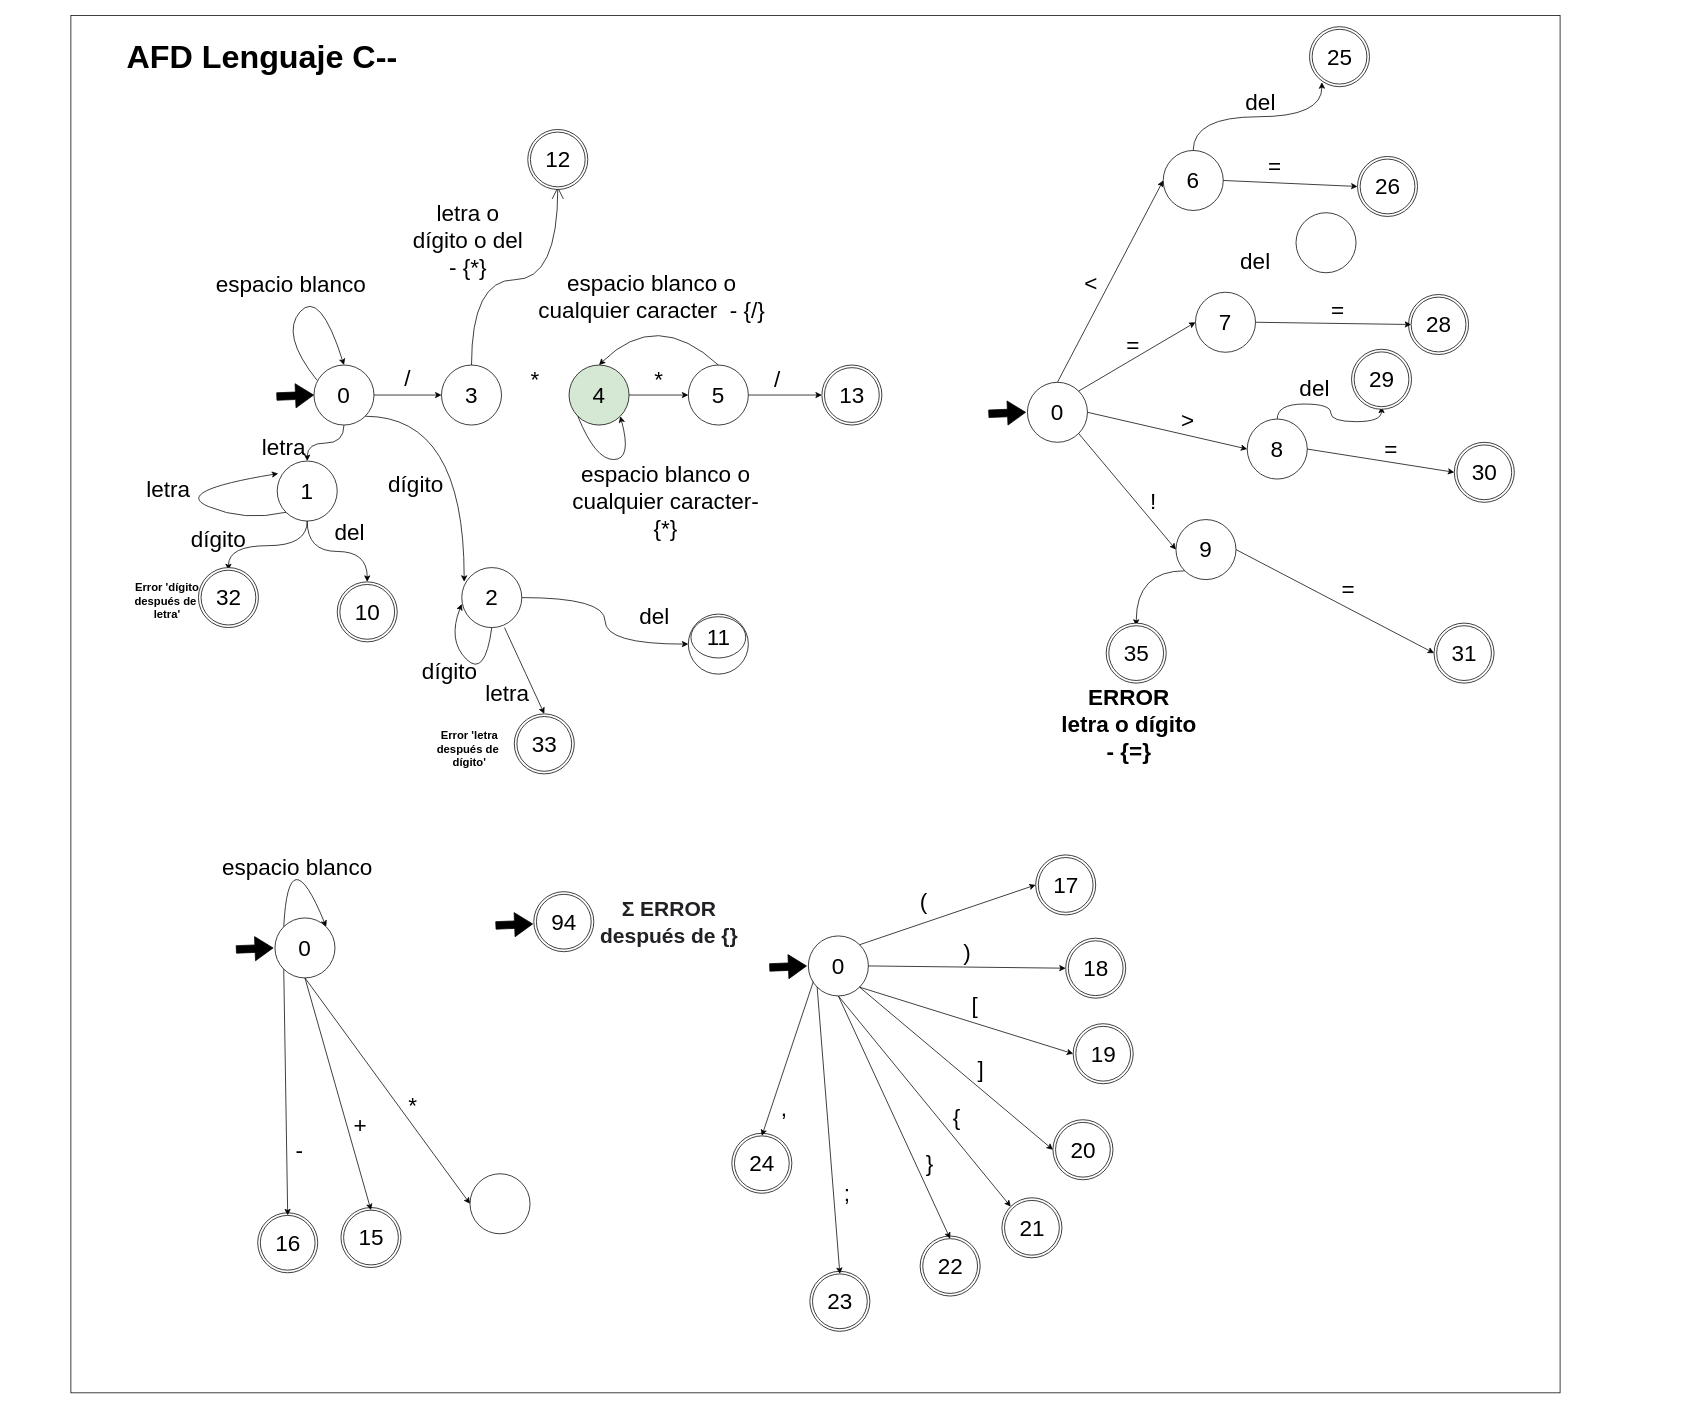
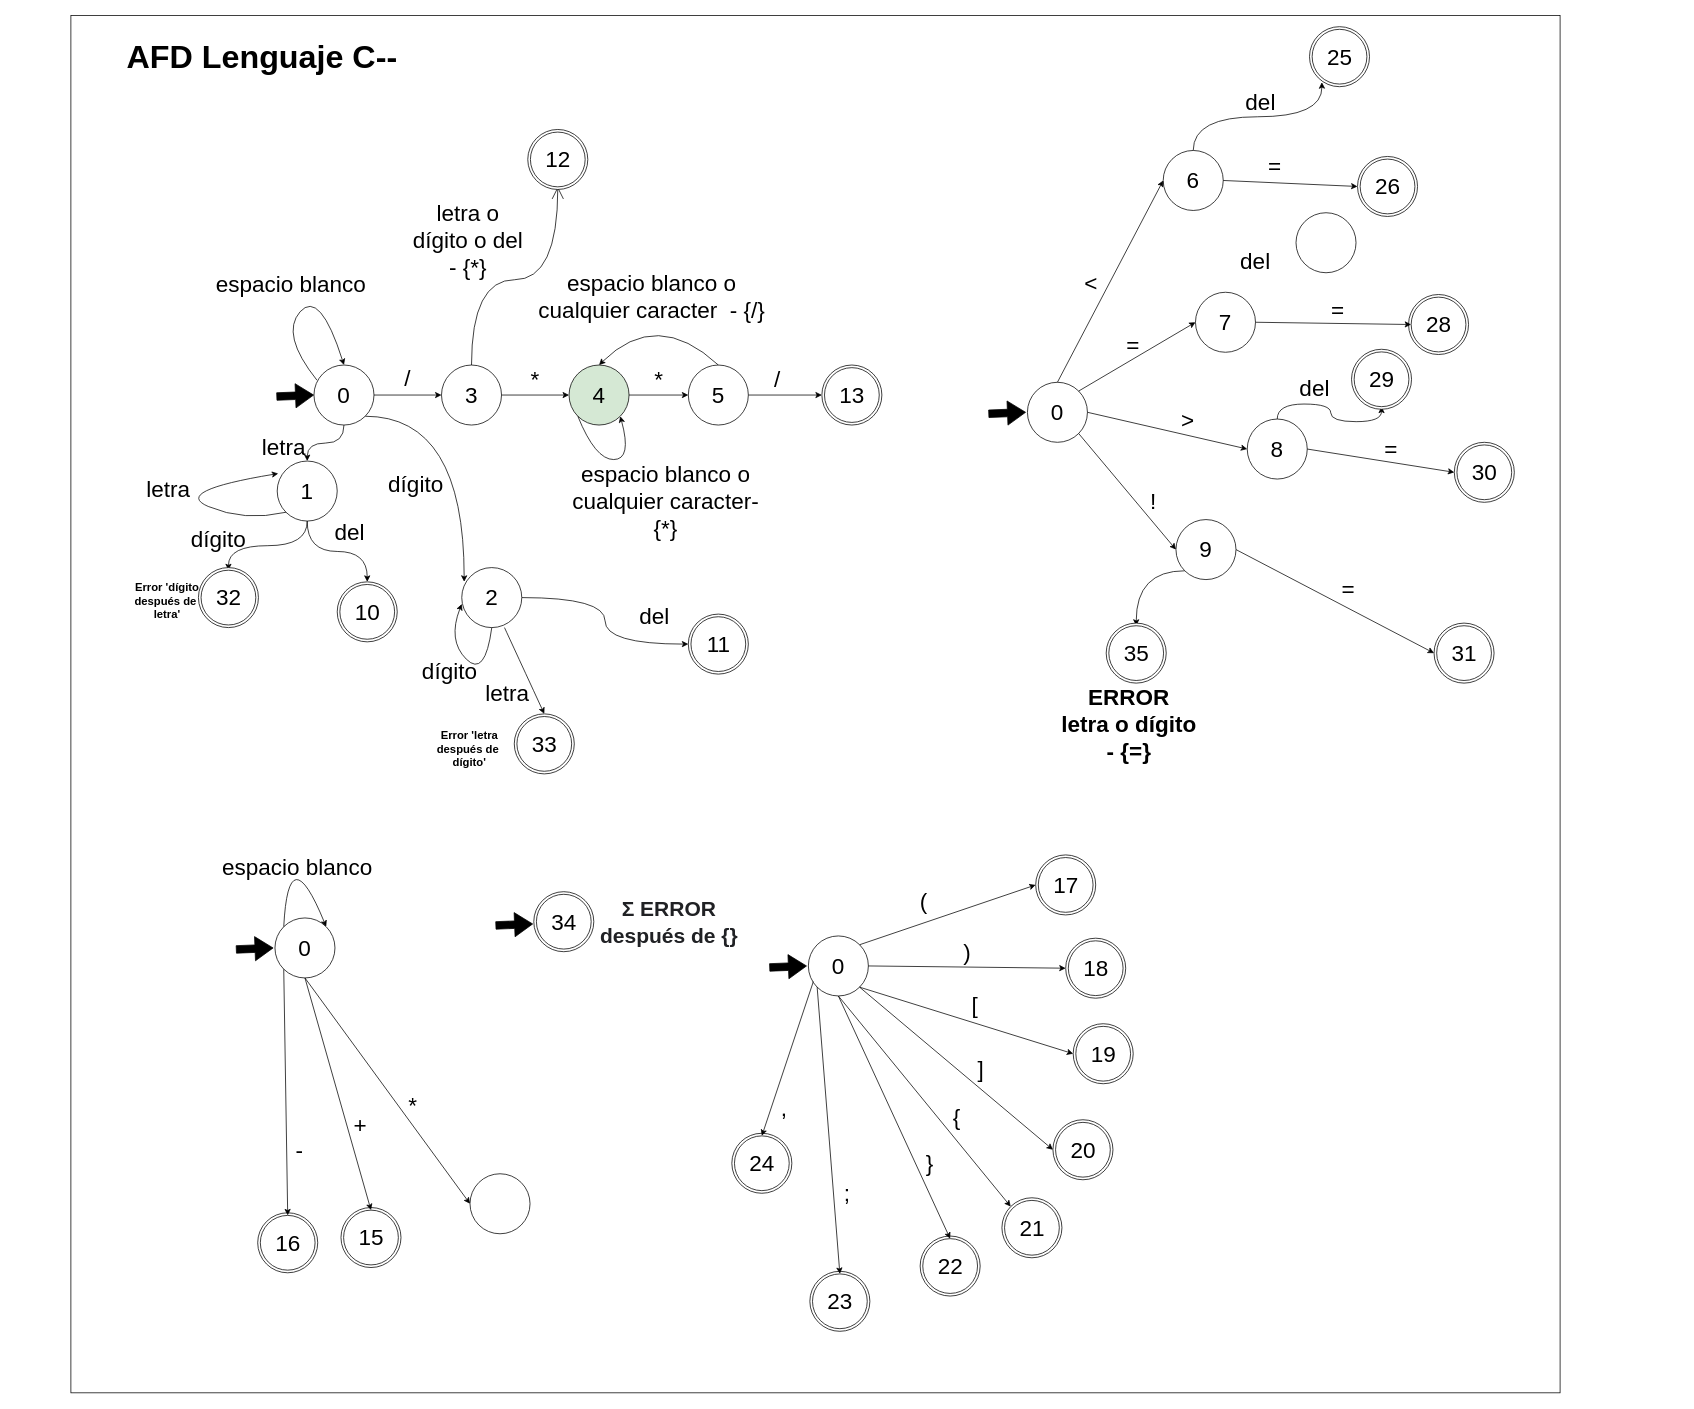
none -> (562, 395)
(718, 637) -> (718, 644)
(564, 921) -> (564, 921)
